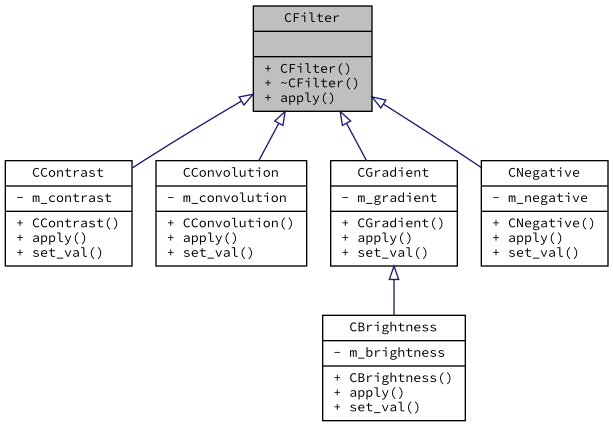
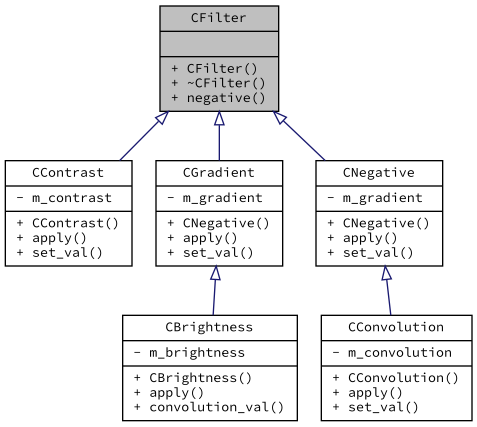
(301, 98) -> (219, 98)
(269, 142) -> (389, 297)
(541, 198) -> (375, 198)
(394, 223) -> (219, 223)
(378, 407) -> (210, 407)
